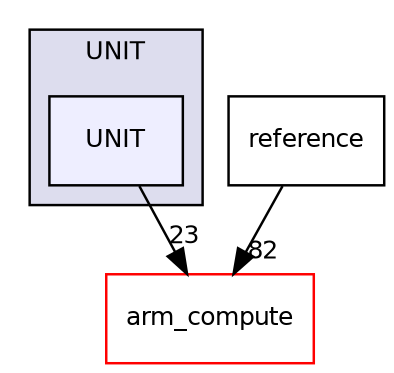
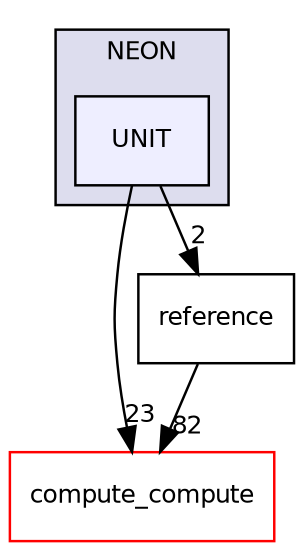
(116, 53) -> (142, 53)
none -> (175, 220)
(210, 319) -> (142, 497)
